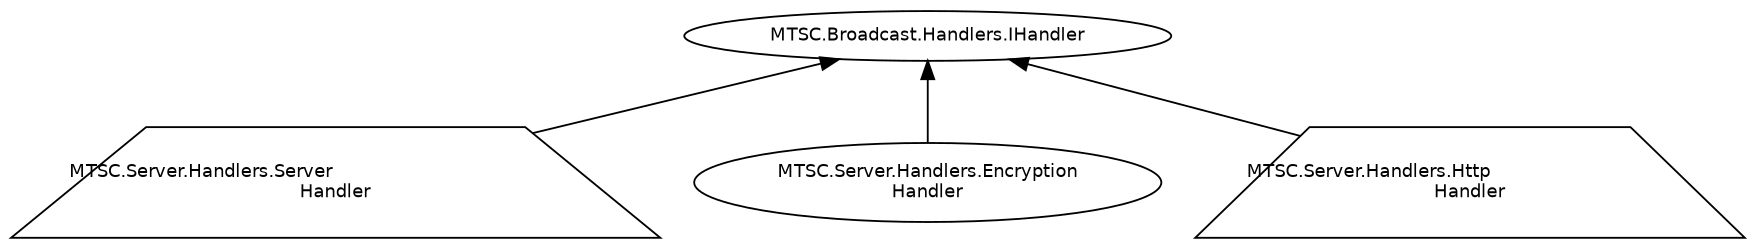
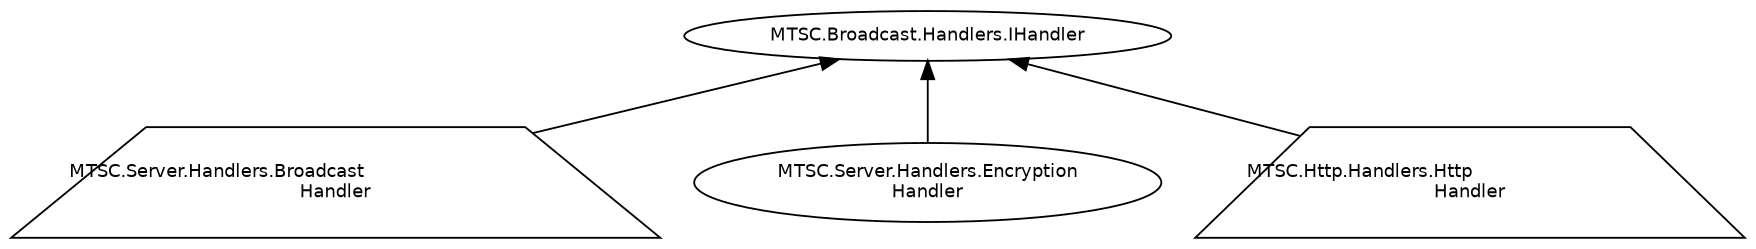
(336, 182) -> (336, 182)
(1470, 182) -> (1470, 182)
